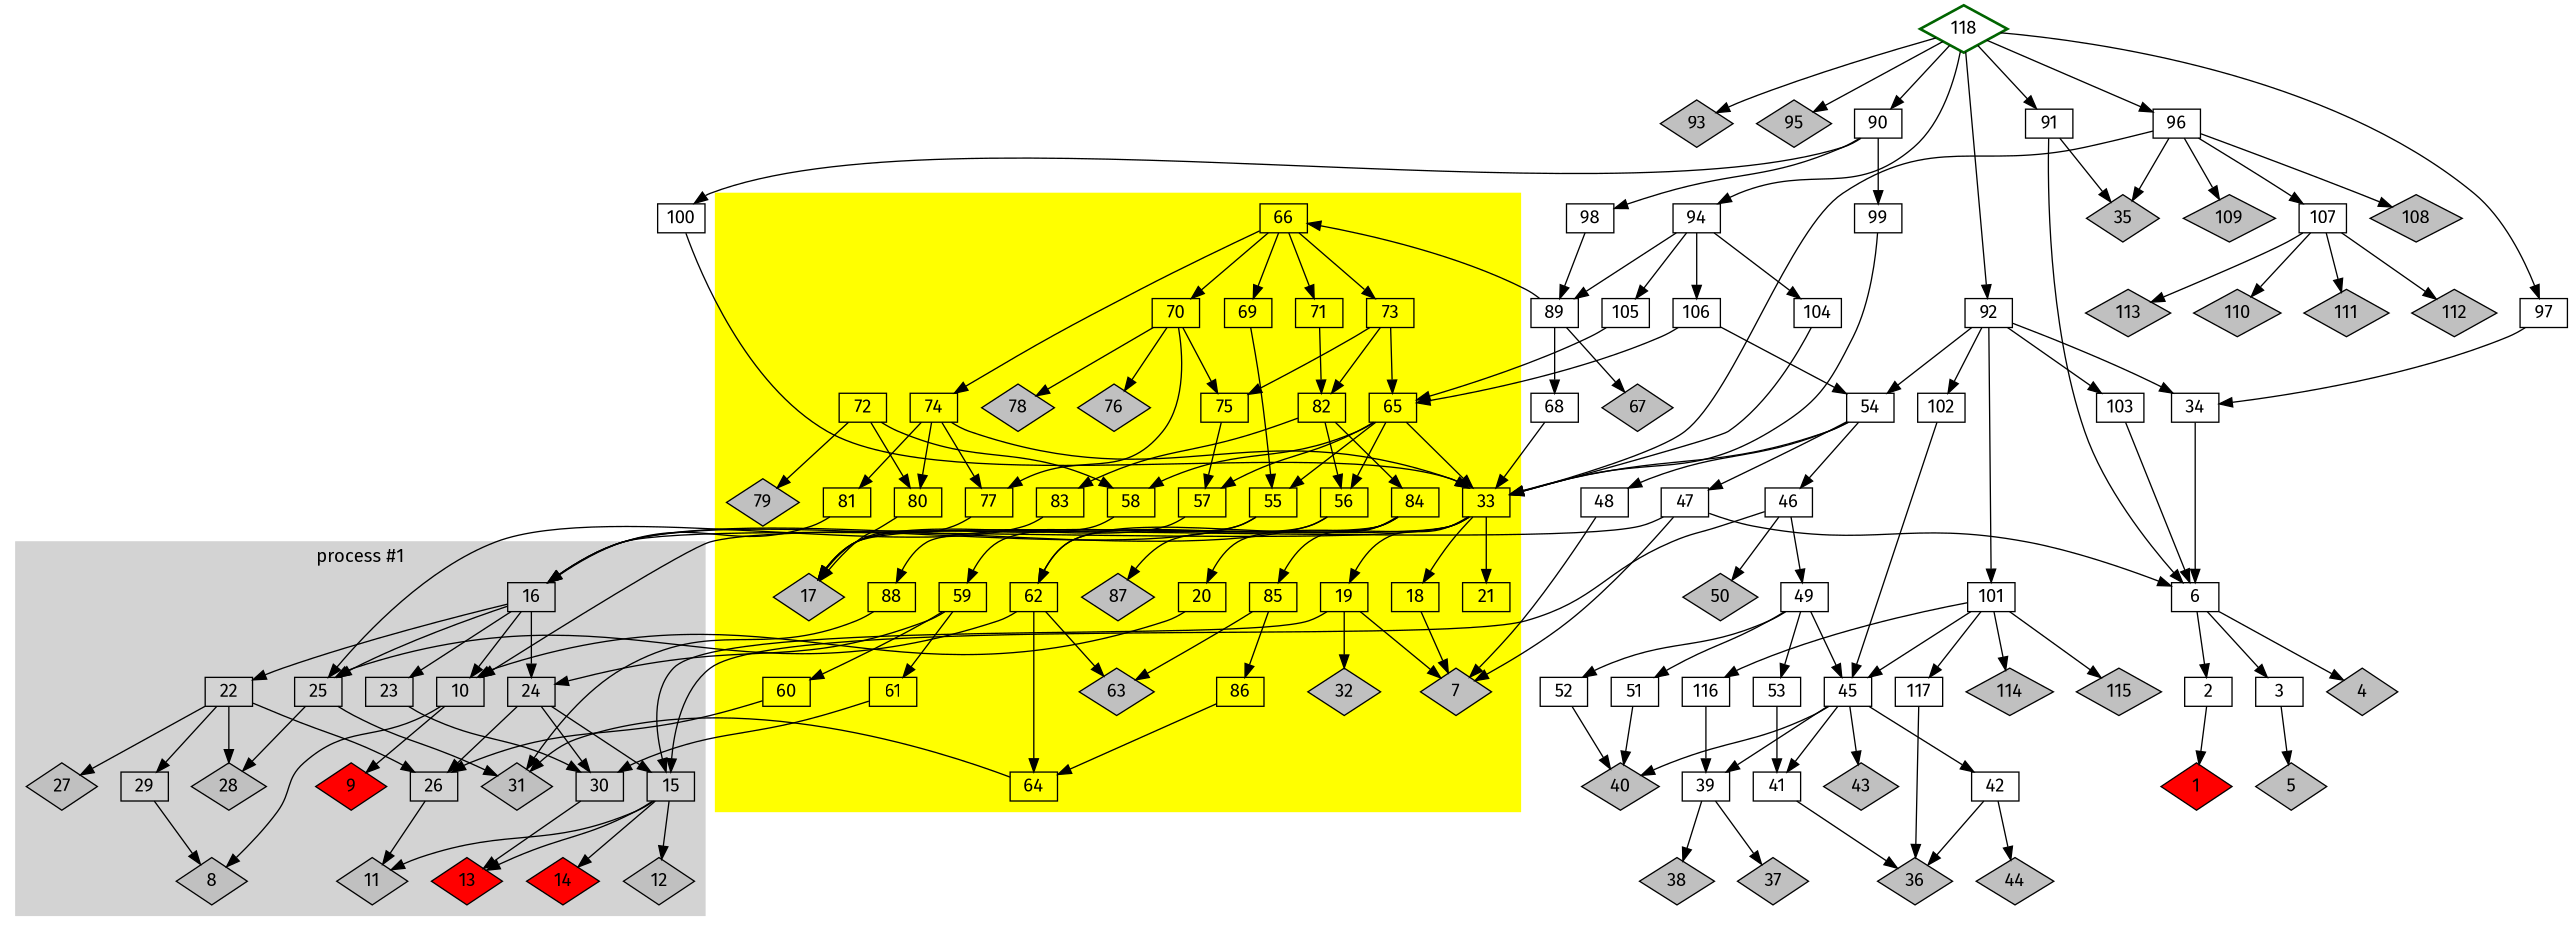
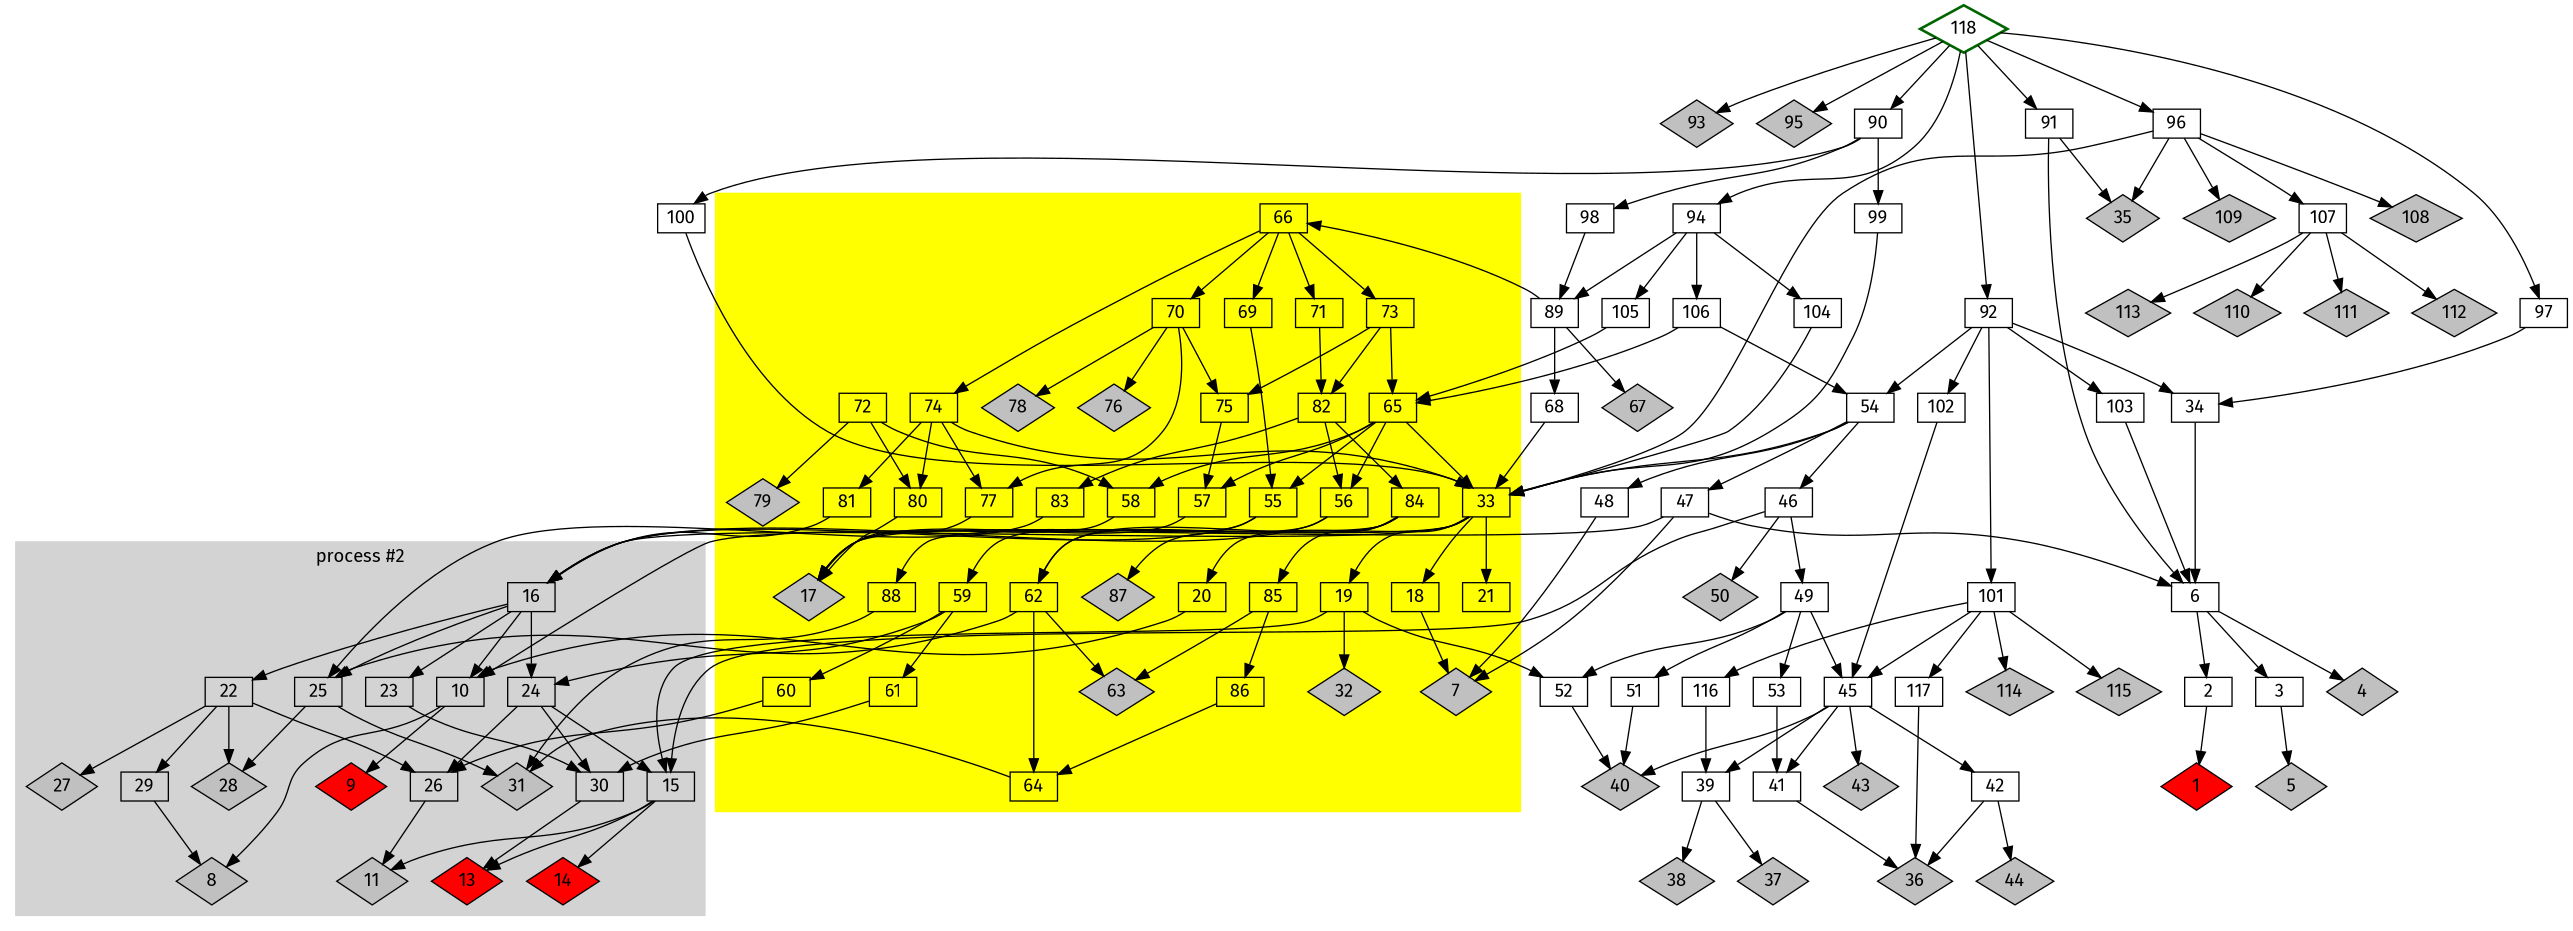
(360, 557) -> (360, 557)
(1395, 641) -> (1446, 643)
(659, 881) -> none
